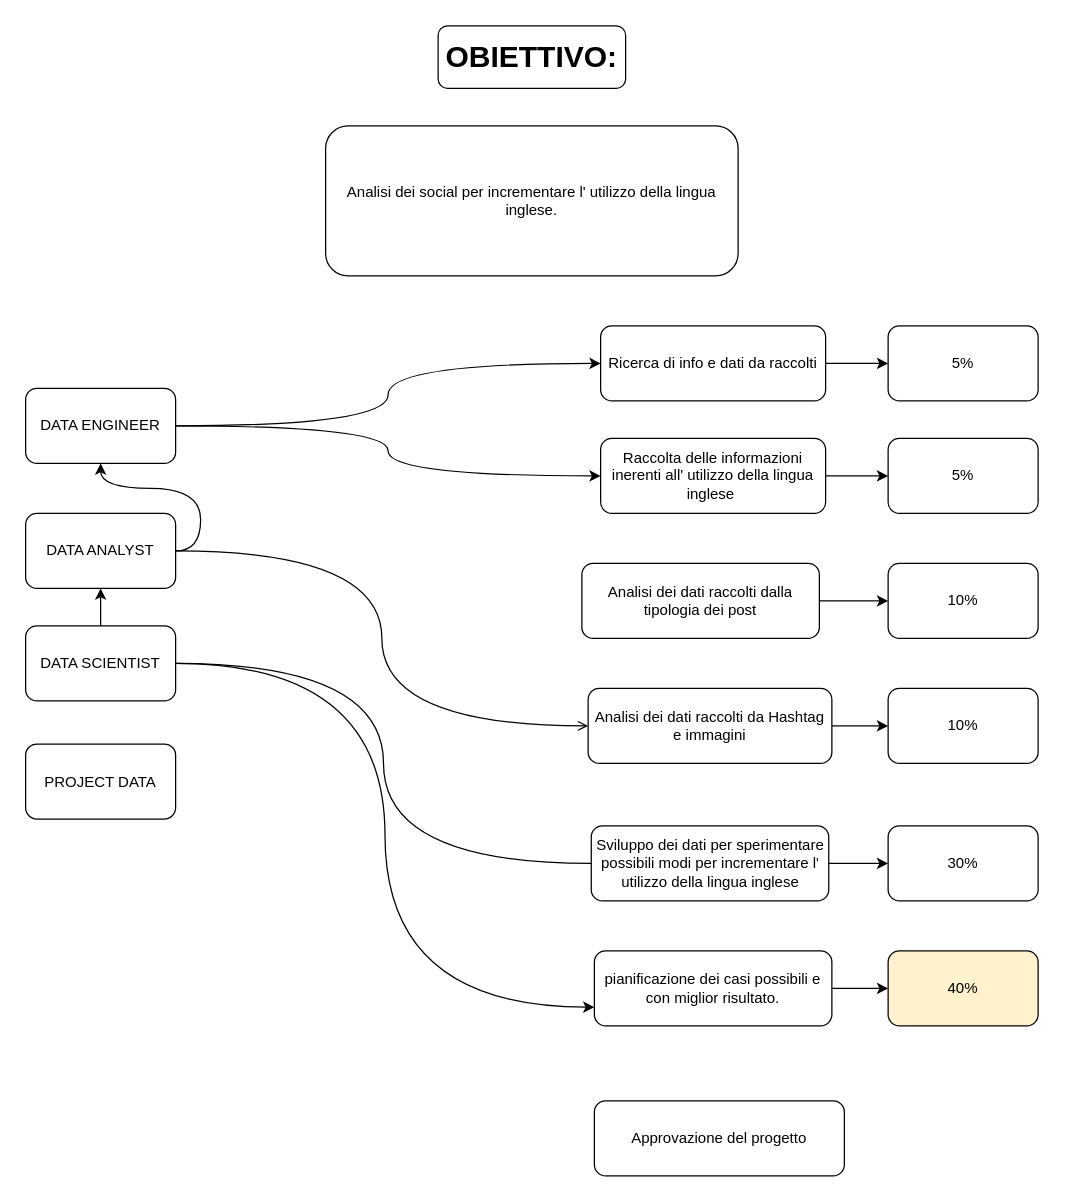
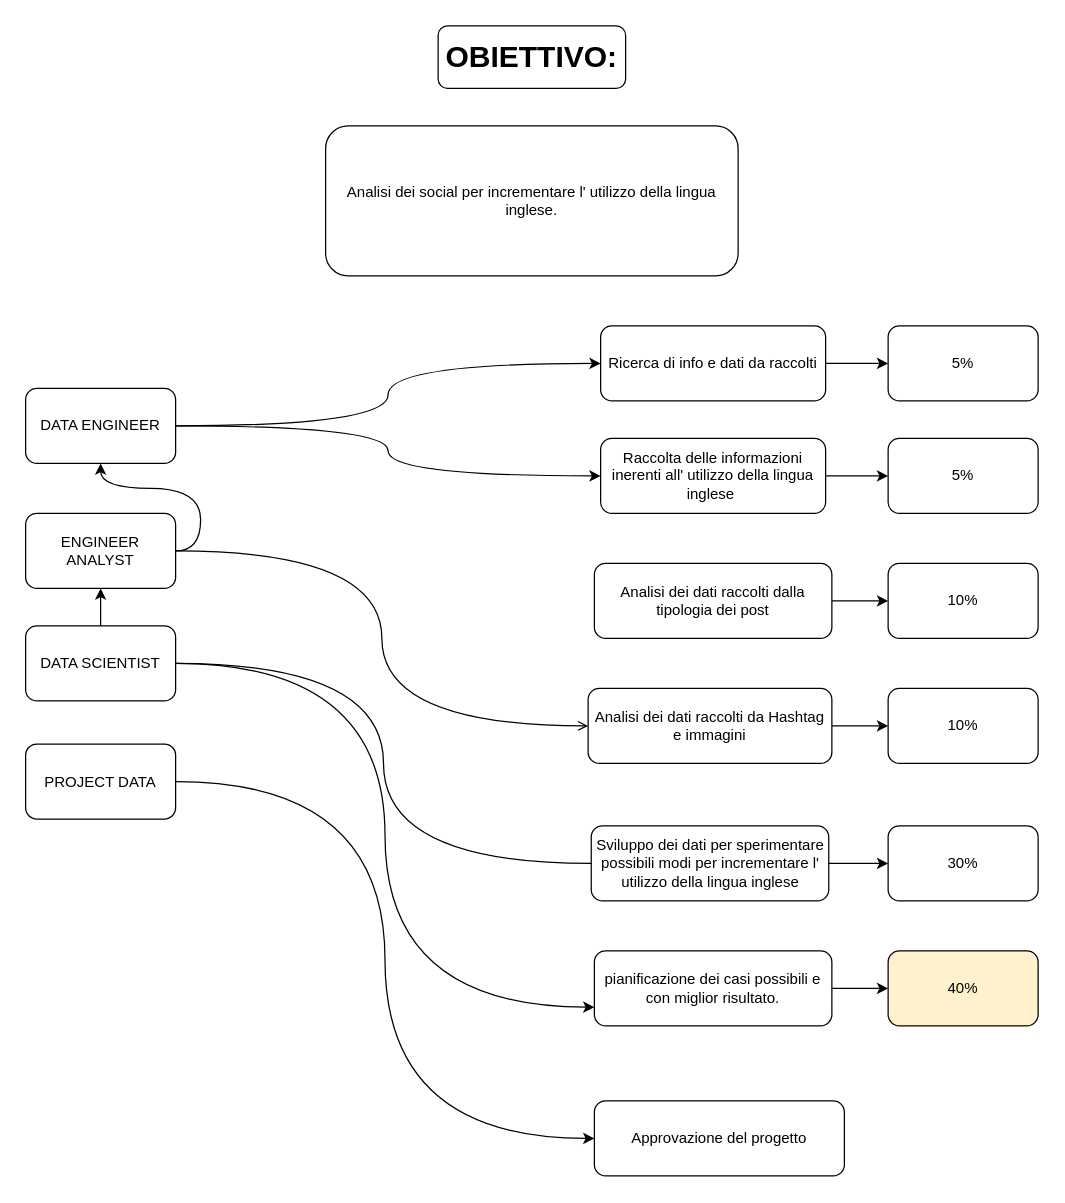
(101, 551) -> (101, 551)
(701, 601) -> (713, 601)
none -> (385, 957)
